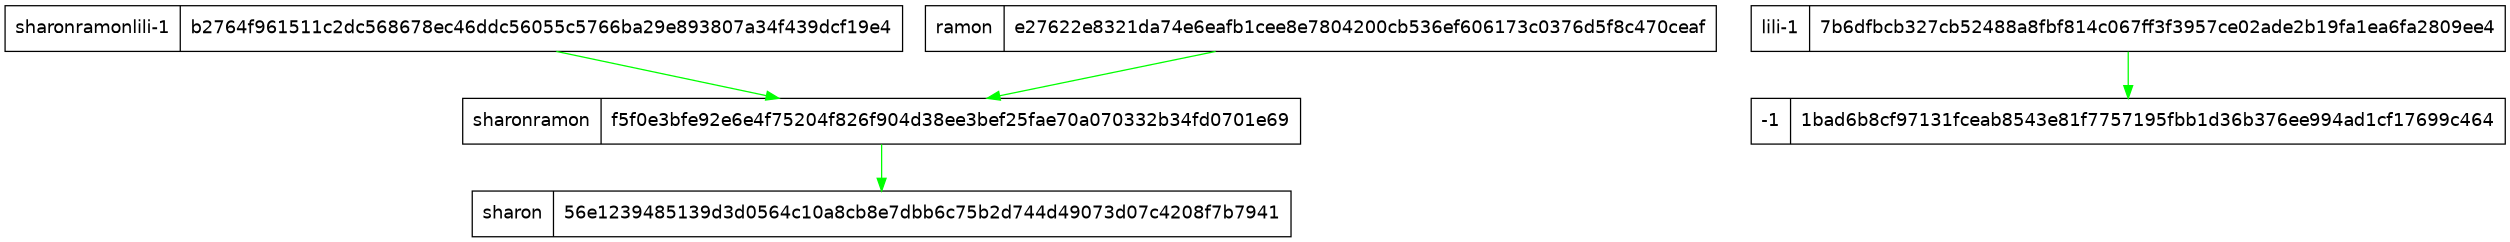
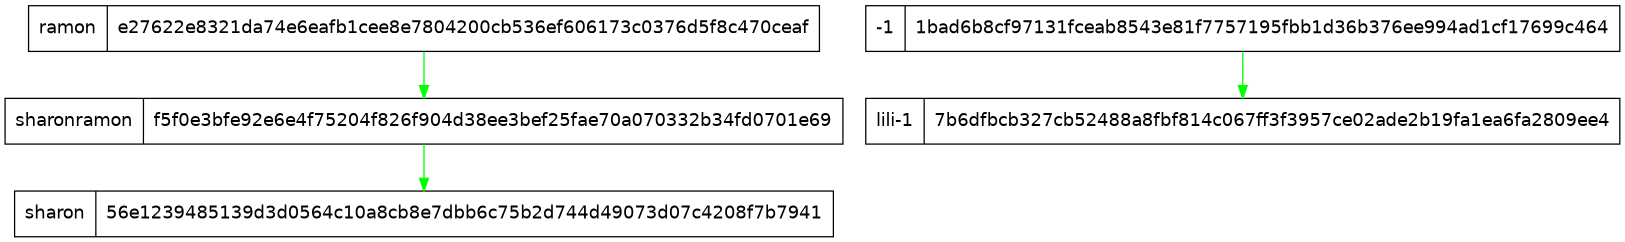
(454, 29) -> none
(2128, 69) -> (1243, 69)
